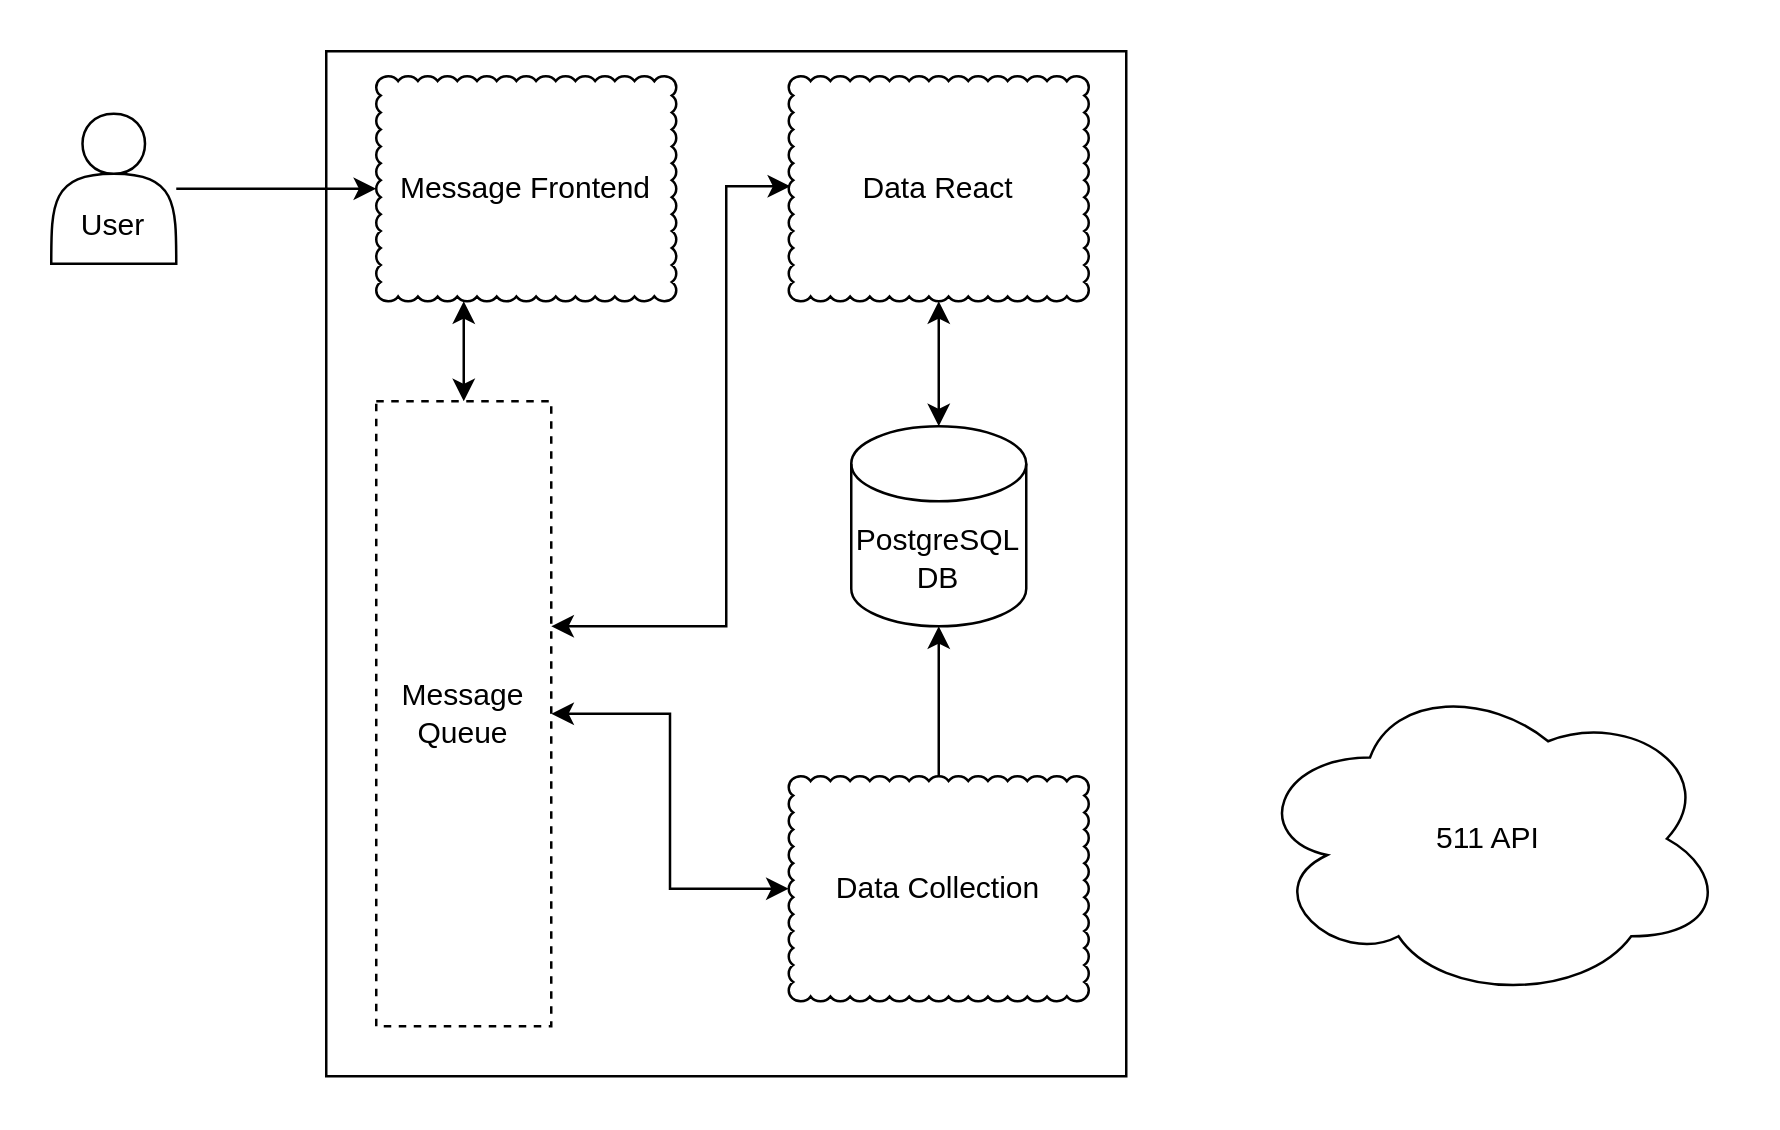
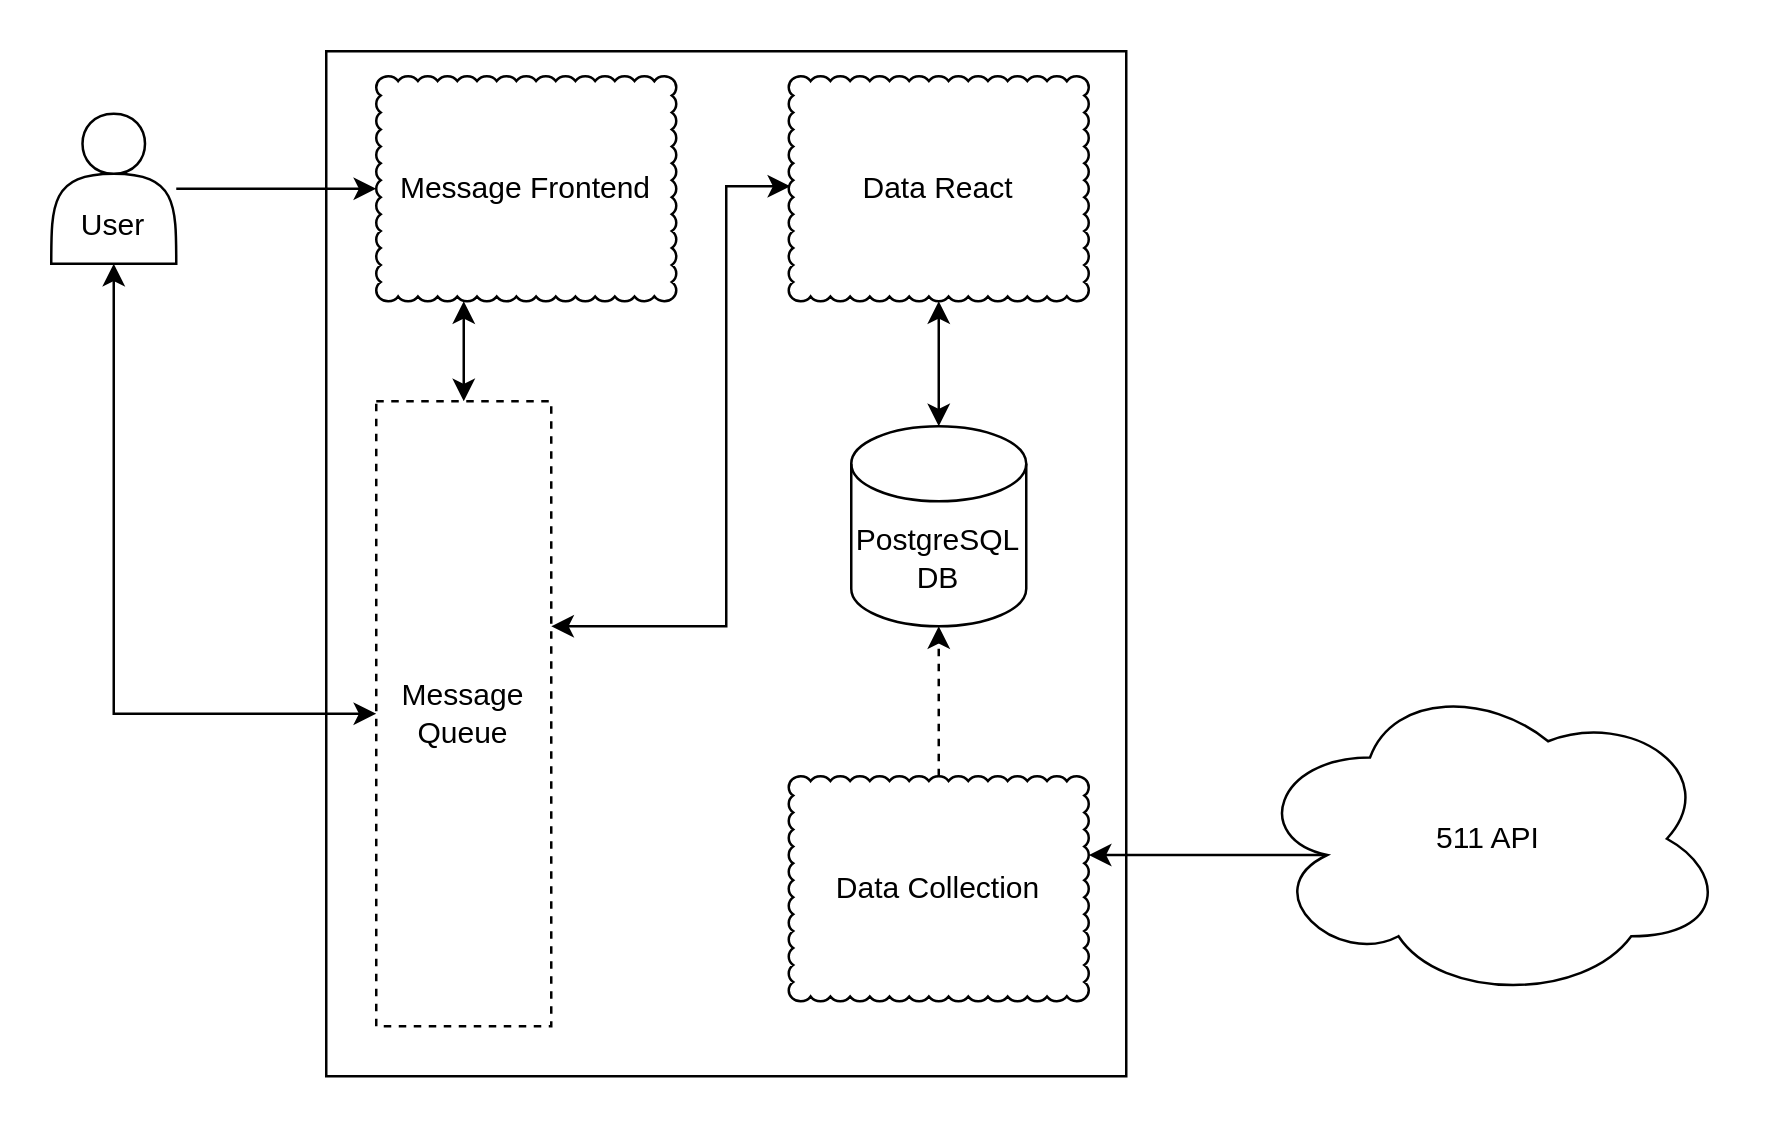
(939, 706) -> (939, 706)
(670, 801) -> (114, 620)
none -> (1215, 855)
